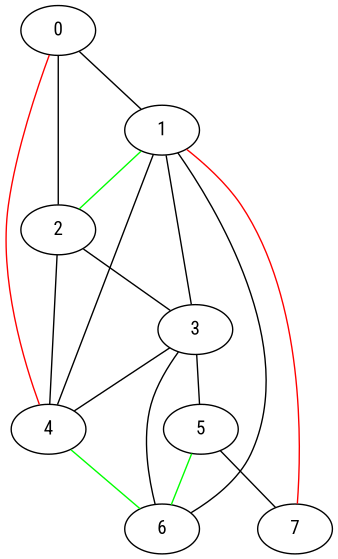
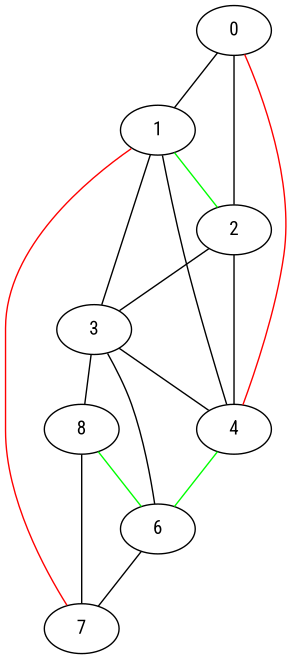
(261, 337) -> (120, 579)
(201, 429) -> (82, 429)
